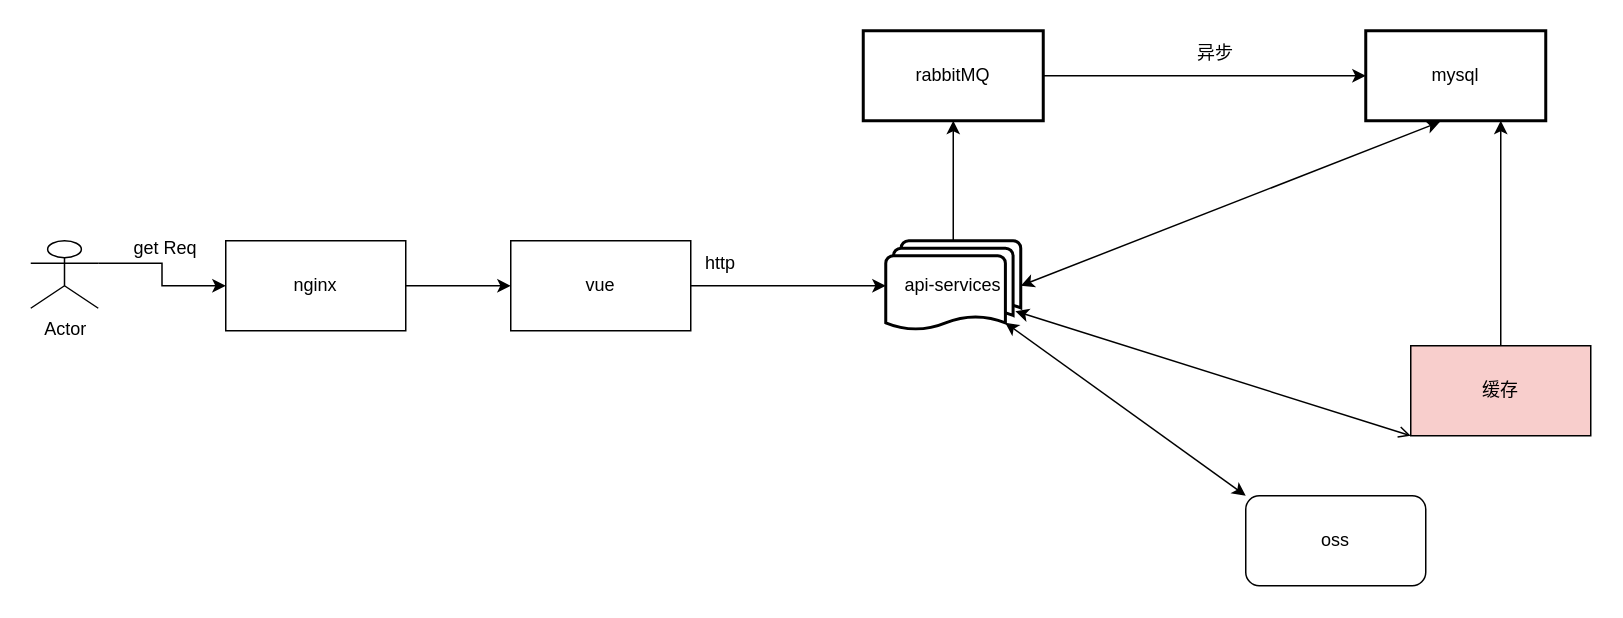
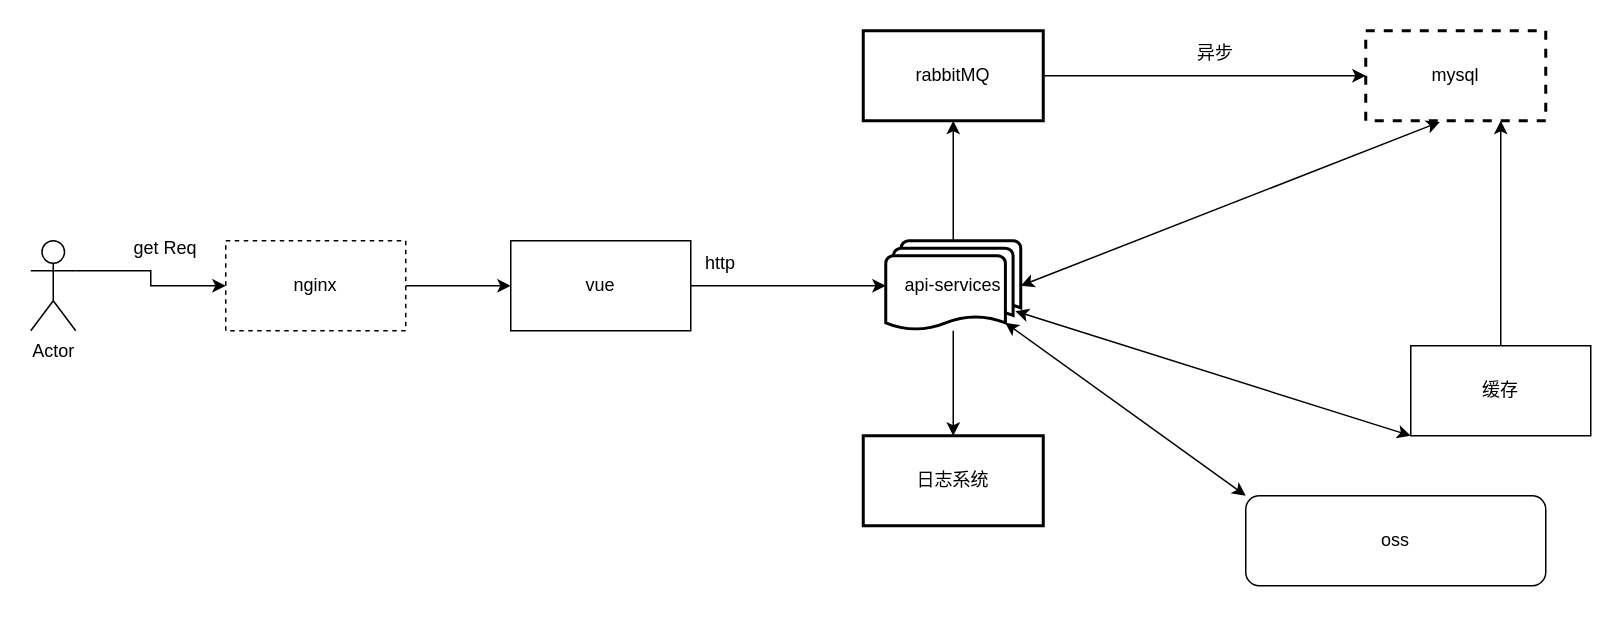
(1456, 76) -> (1456, 76)
(65, 275) -> (53, 286)
(316, 286) -> (316, 286)
none -> (953, 378)
(1501, 391) -> (1501, 391)
(1402, 433) -> (1400, 432)
none -> (953, 481)
(1336, 541) -> (1396, 541)
